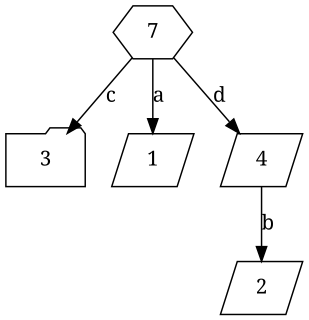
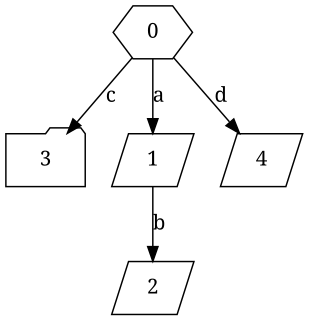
(153, 32) -> (153, 32)
(262, 217) -> (153, 217)
